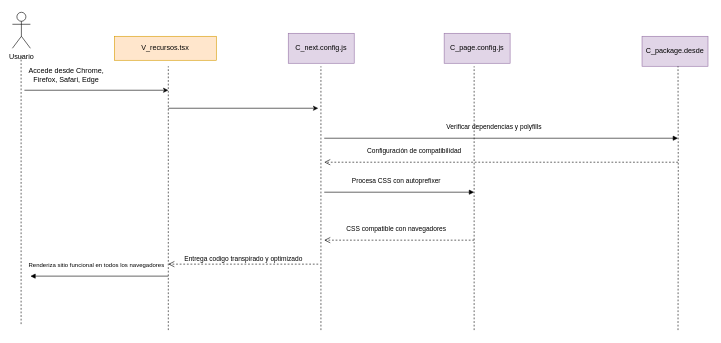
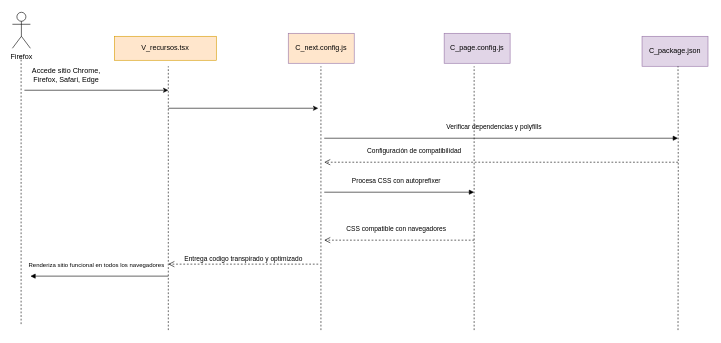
(321, 48) -> (321, 48)
(675, 51) -> (675, 51)
(22, 57) -> (22, 57)
(66, 75) -> (66, 75)
